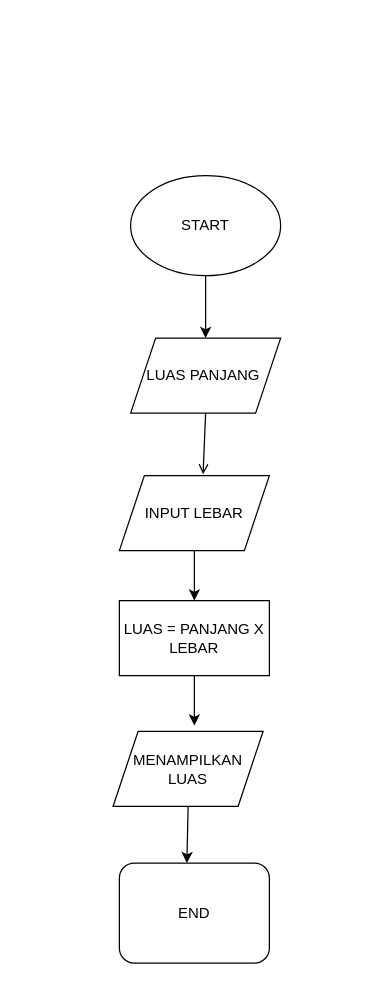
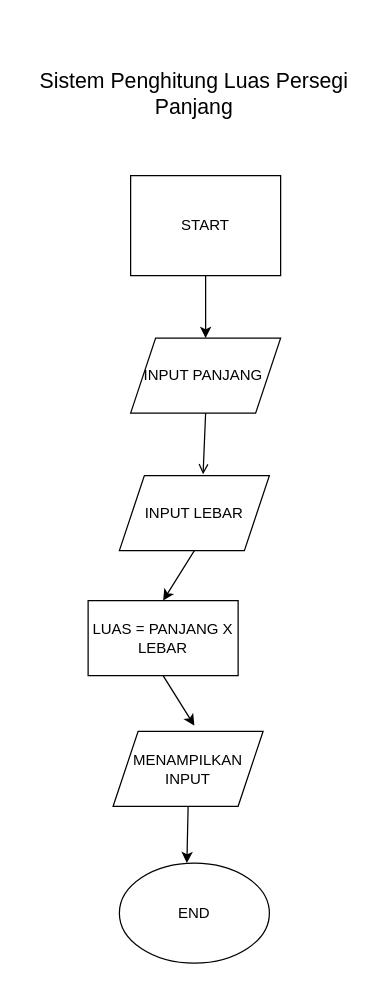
none -> (194, 94)
(206, 226) -> (206, 226)
(206, 376) -> (206, 376)
(194, 638) -> (163, 638)
(188, 769) -> (188, 769)
(194, 913) -> (194, 913)
